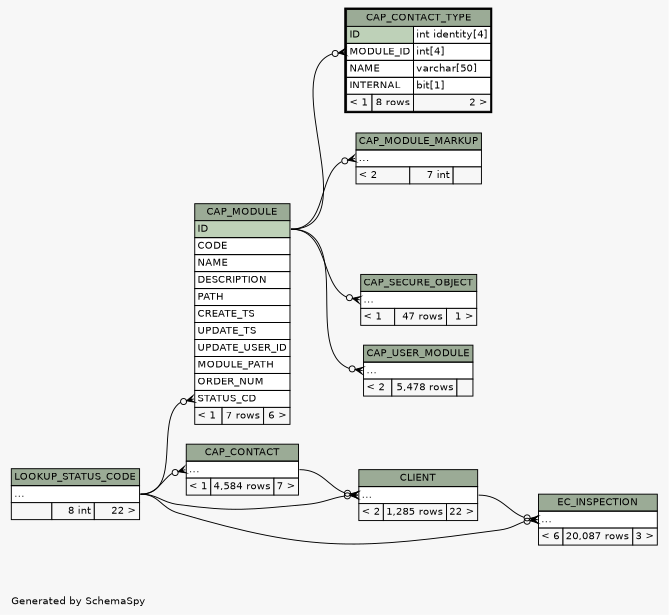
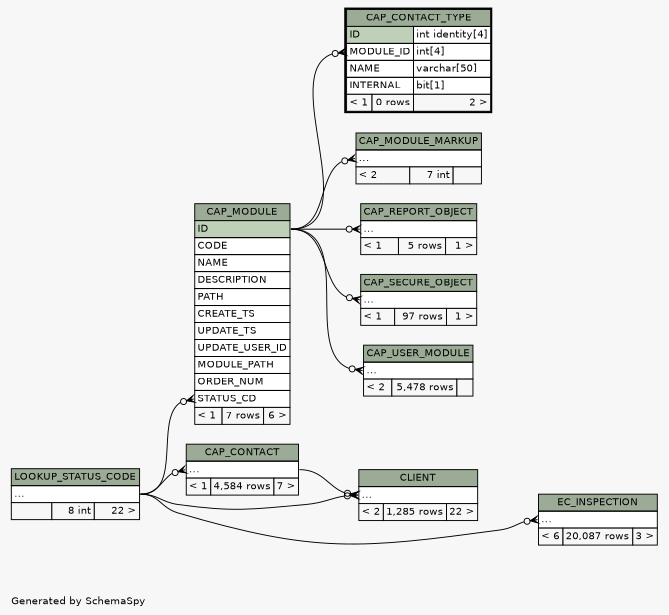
(393, 102) -> (393, 102)
none -> (418, 229)
(423, 316) -> (423, 316)
(503, 503) -> none
